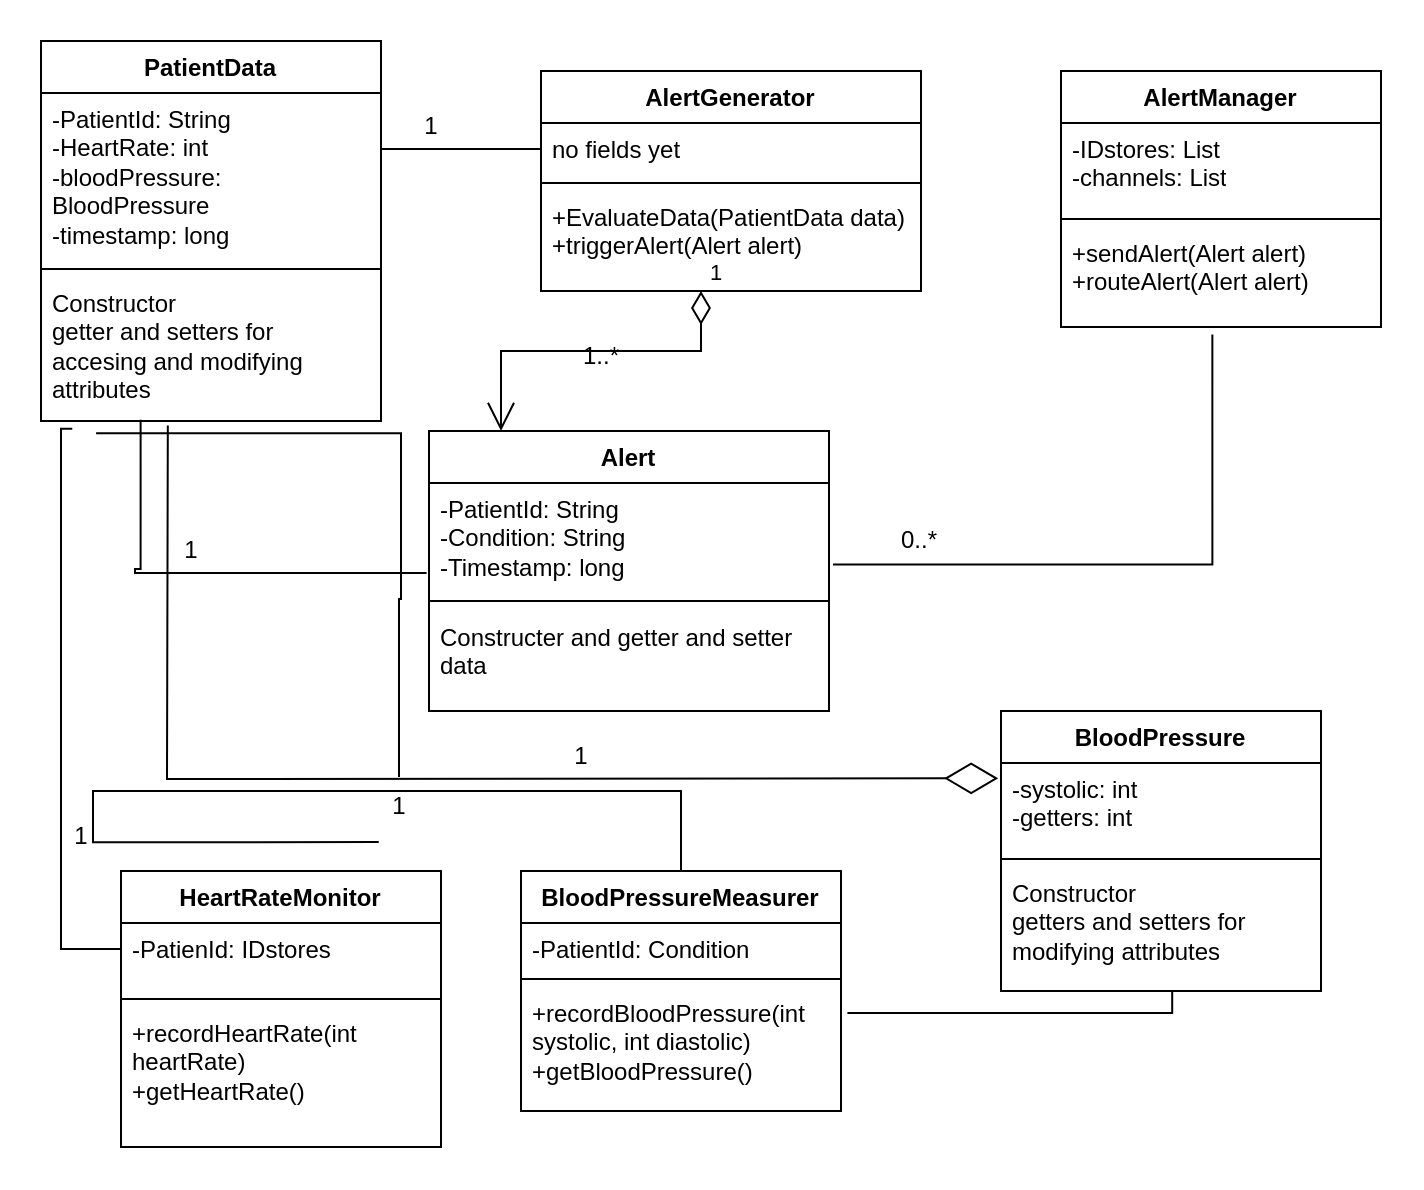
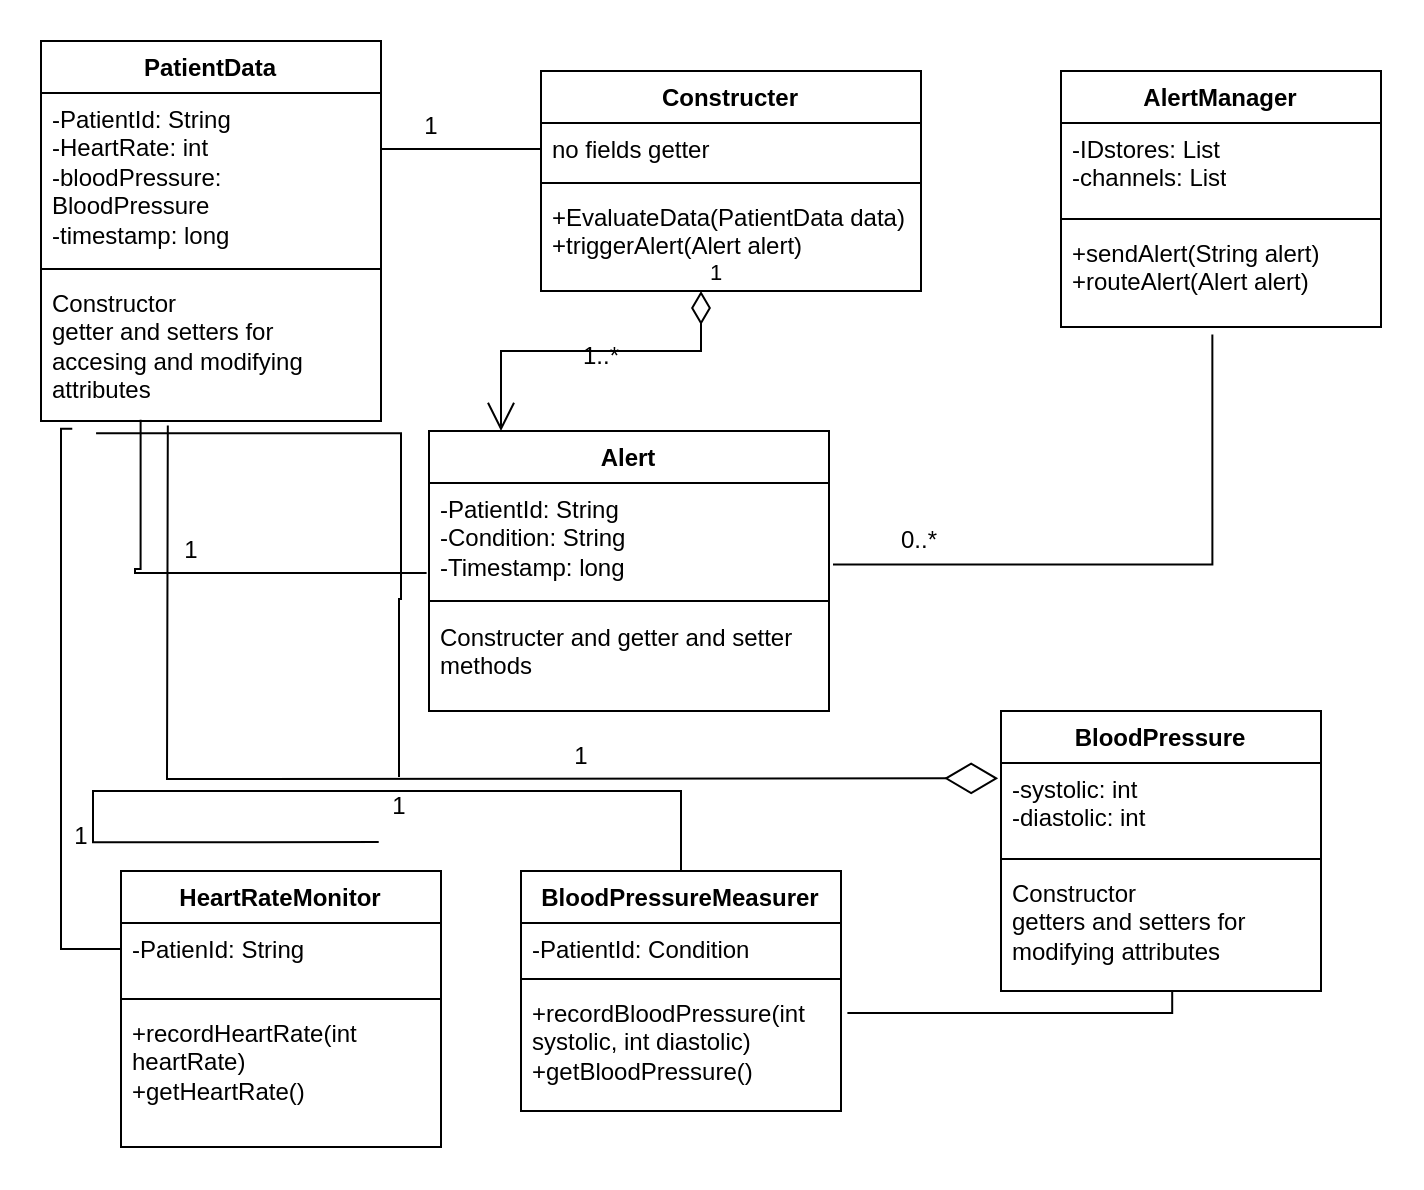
(731, 99) -> (731, 99)
(628, 151) -> (648, 151)
(1222, 270) -> (1222, 270)
(631, 654) -> (631, 654)
(1091, 806) -> (1095, 806)
(251, 951) -> (235, 951)
